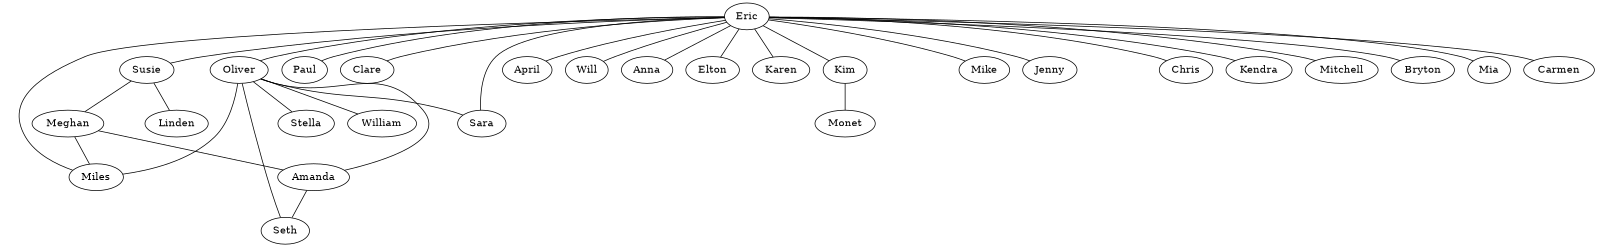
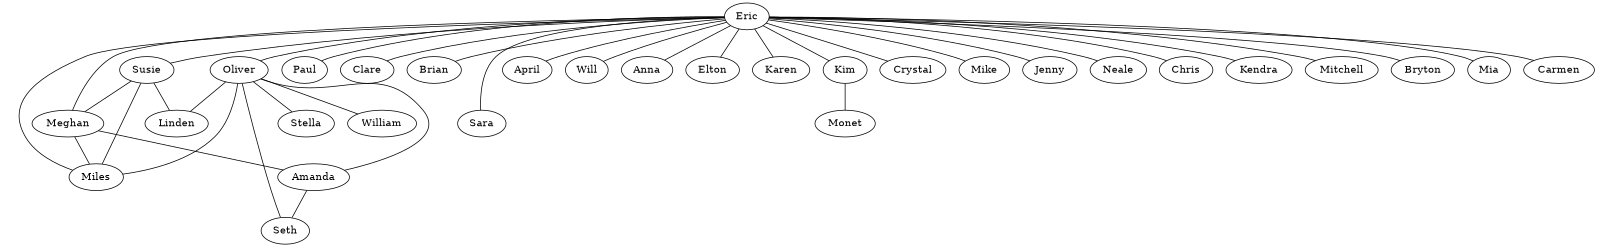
none -> (383, 27)
none -> (434, 70)
none -> (913, 70)
none -> (1118, 70)
(362, 97) -> (208, 97)
none -> (122, 124)
